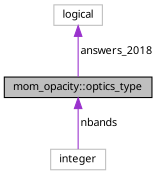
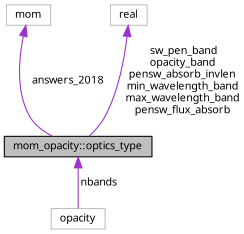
(78, 15) -> (29, 15)
none -> (129, 15)
(78, 160) -> (78, 219)
